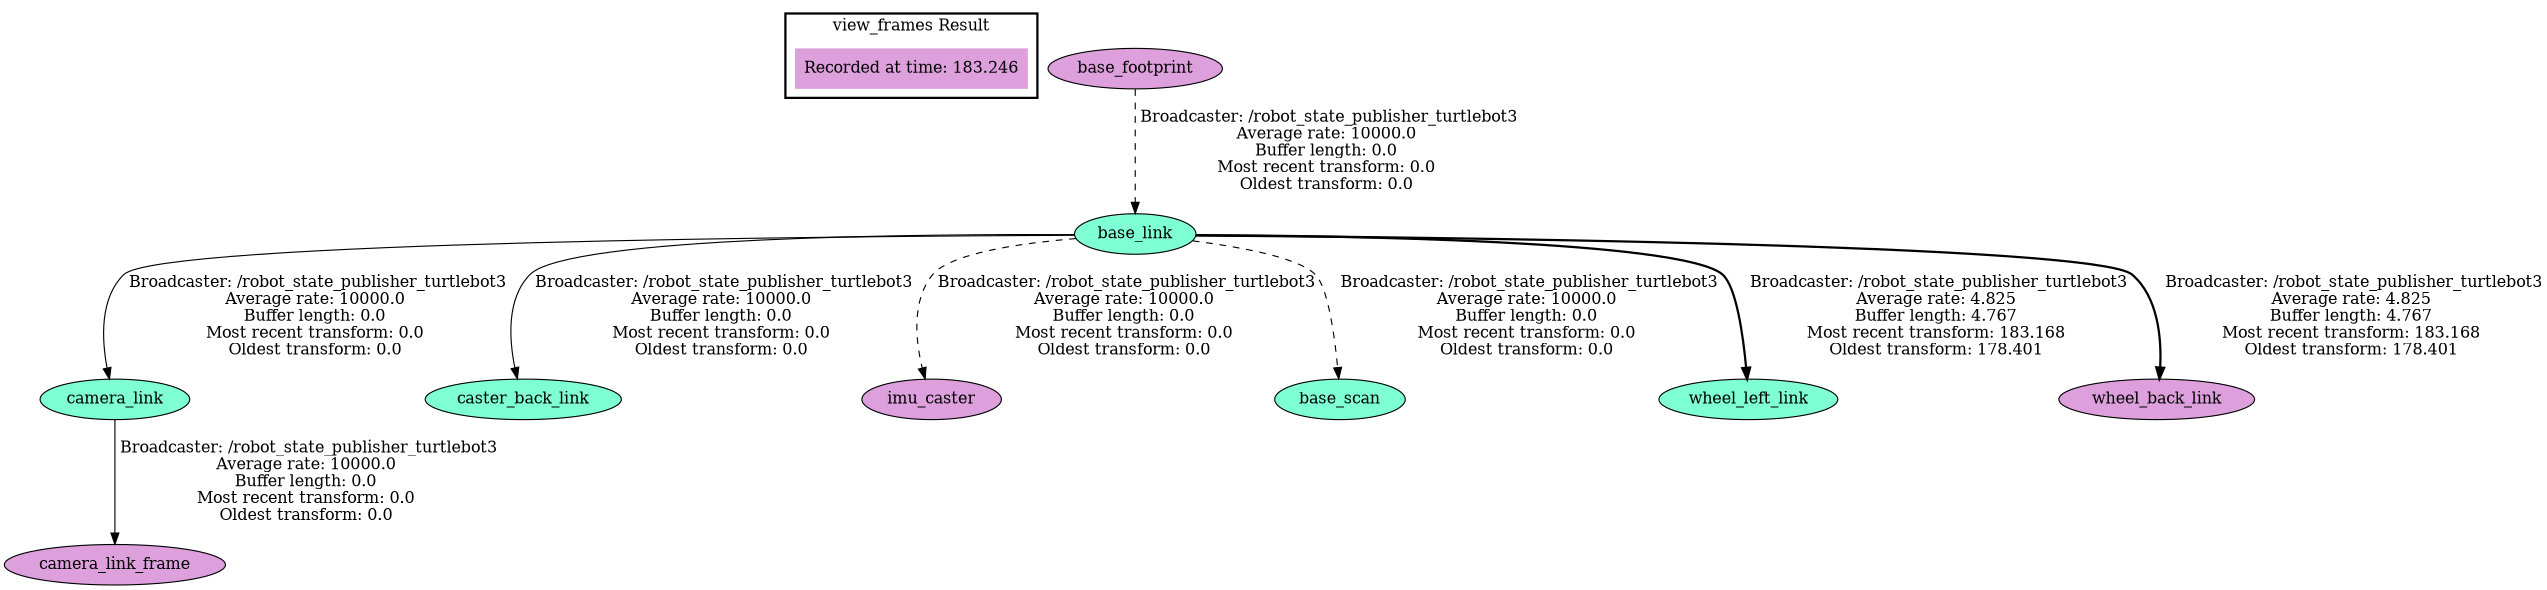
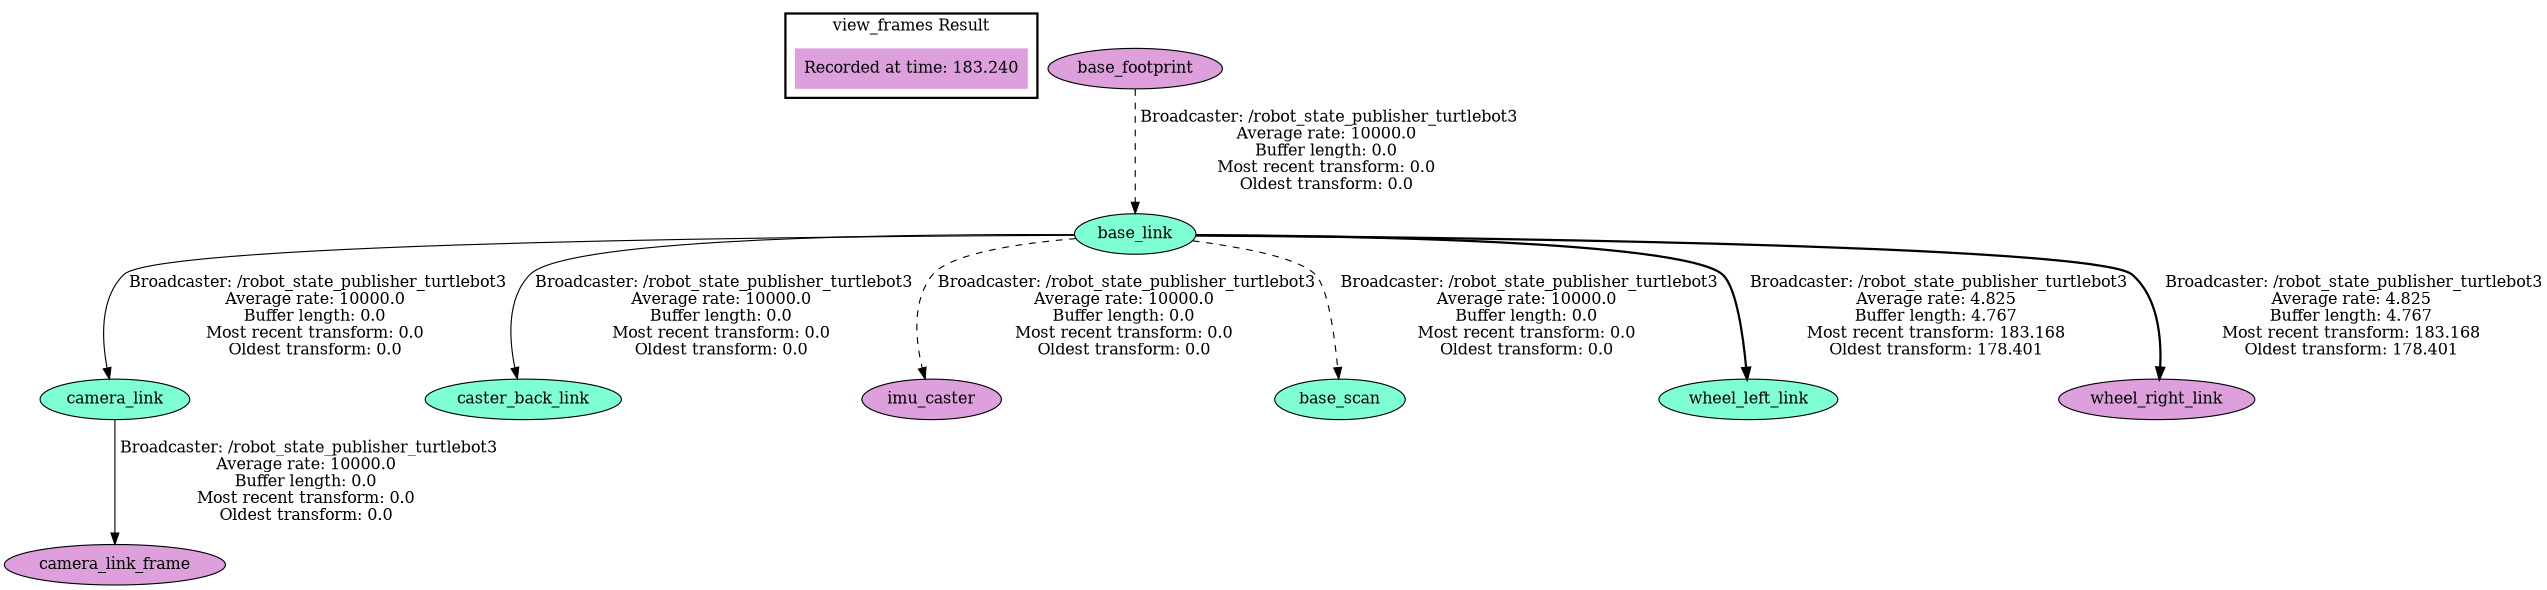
(911, 69) -> (911, 69)
(2157, 399) -> (2157, 399)
